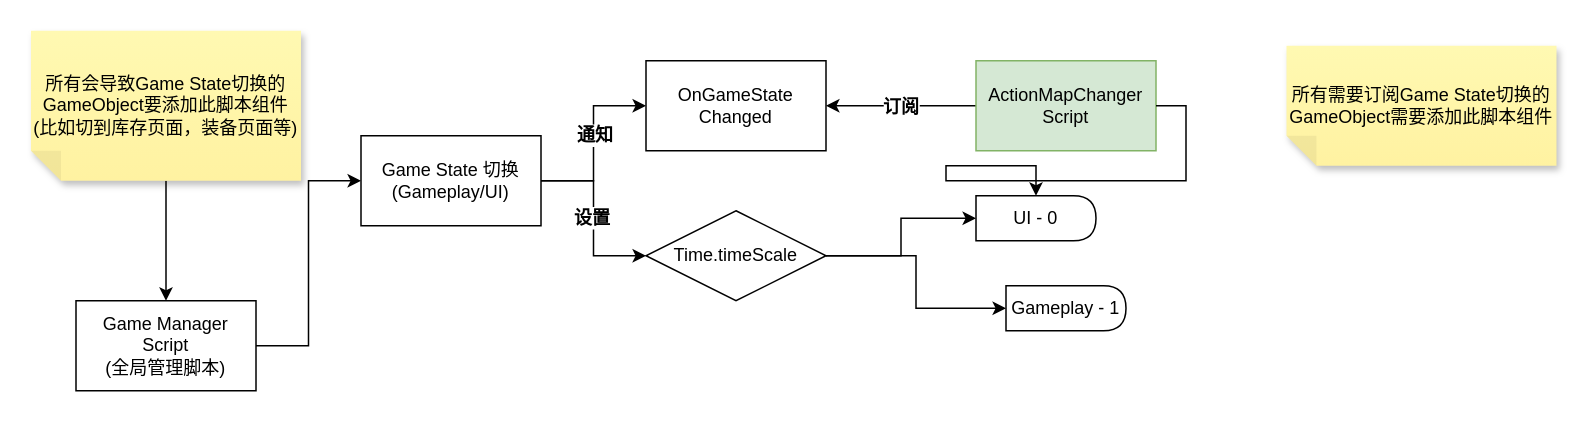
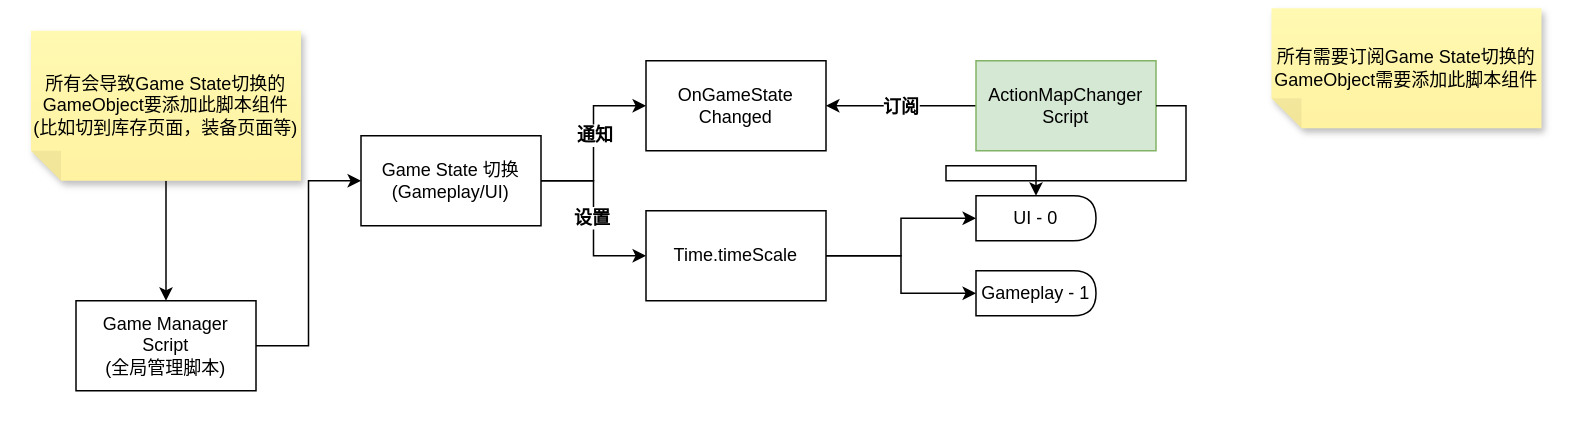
(1421, 106) -> (1406, 68)
(736, 256) -> (736, 256)
(1066, 308) -> (1036, 293)
